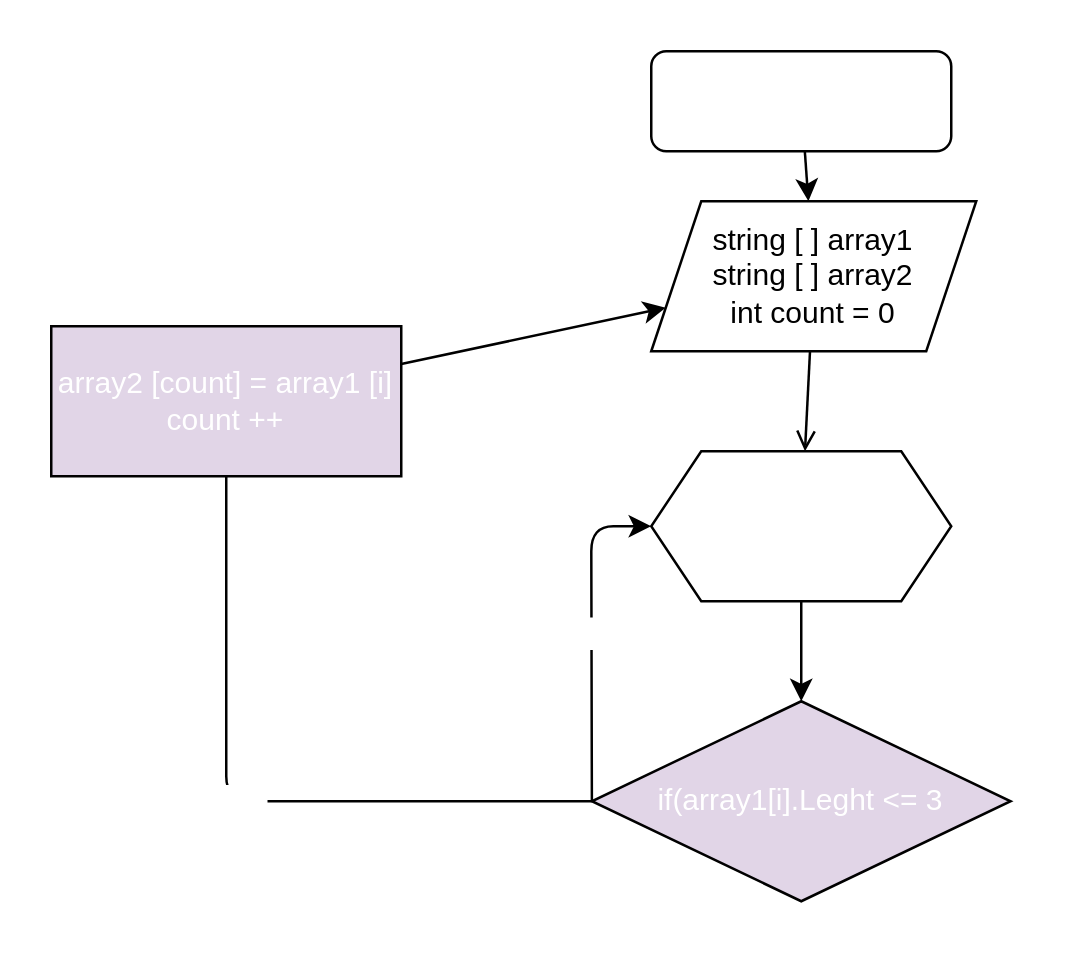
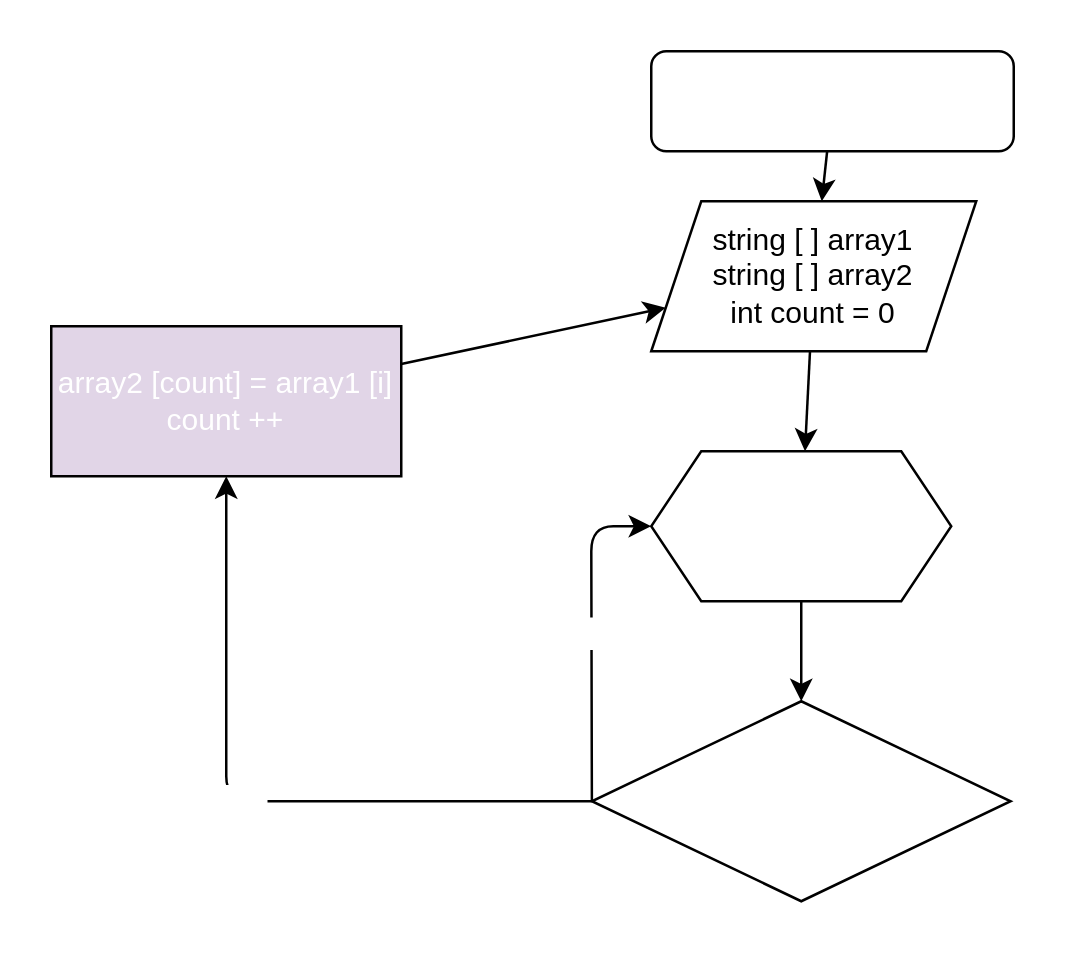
(801, 101) -> (833, 101)
(806, 437) -> (806, 433)
(226, 487) -> (226, 494)
(801, 801) -> (801, 801)
